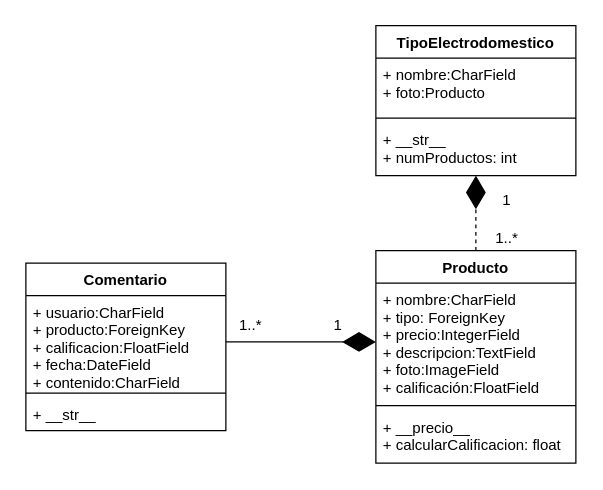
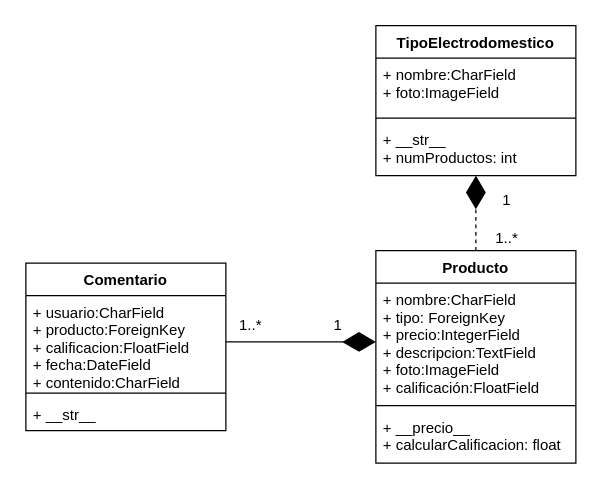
(450, 75) -> (450, 75)
